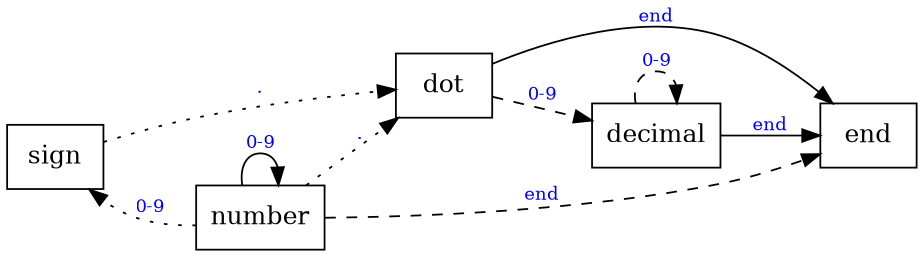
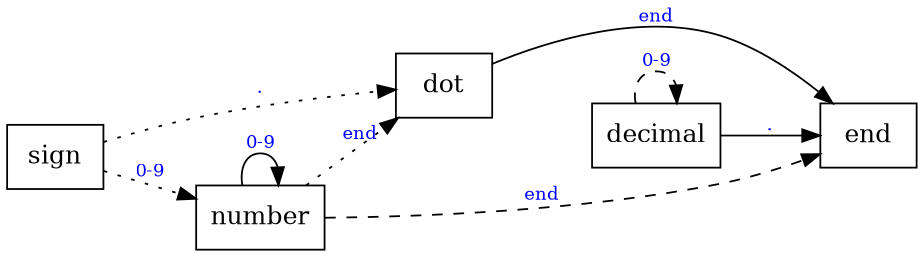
(533, 107) -> none
(770, 126) -> (770, 126)
(360, 135) -> (360, 135)
(148, 221) -> (141, 182)
